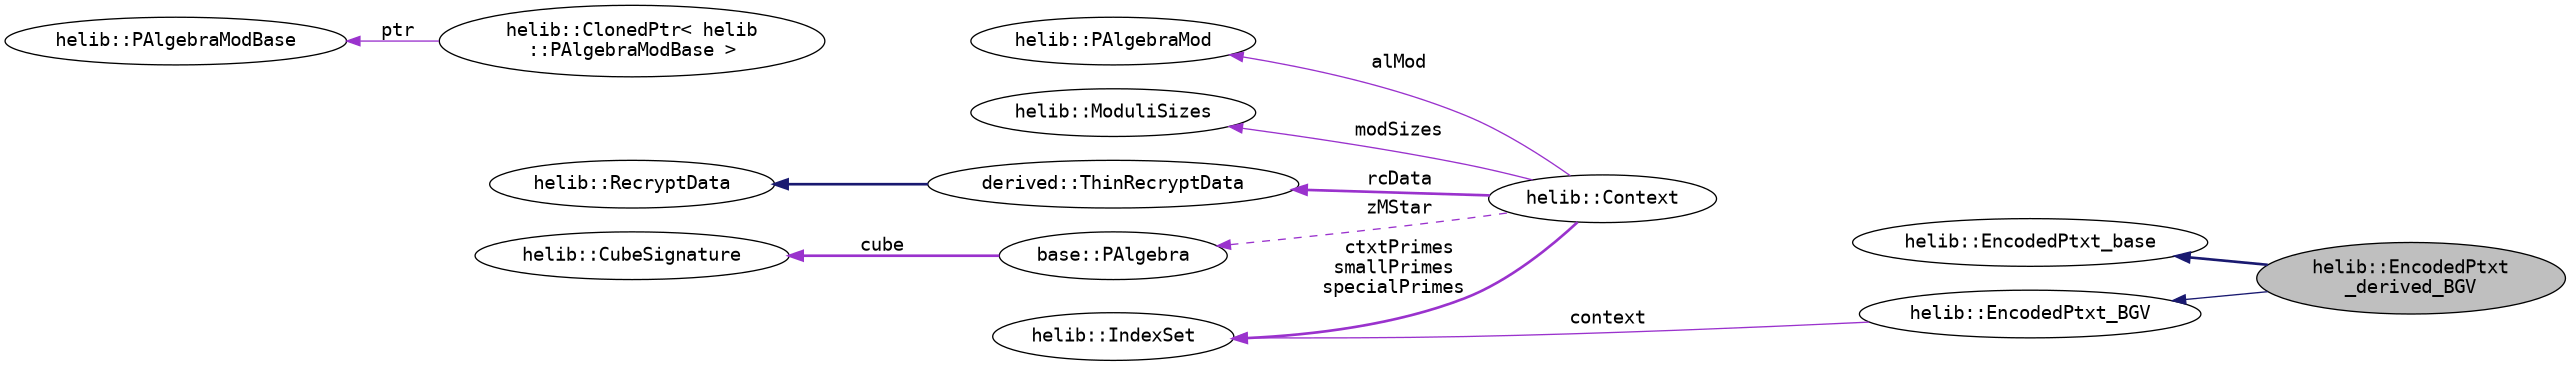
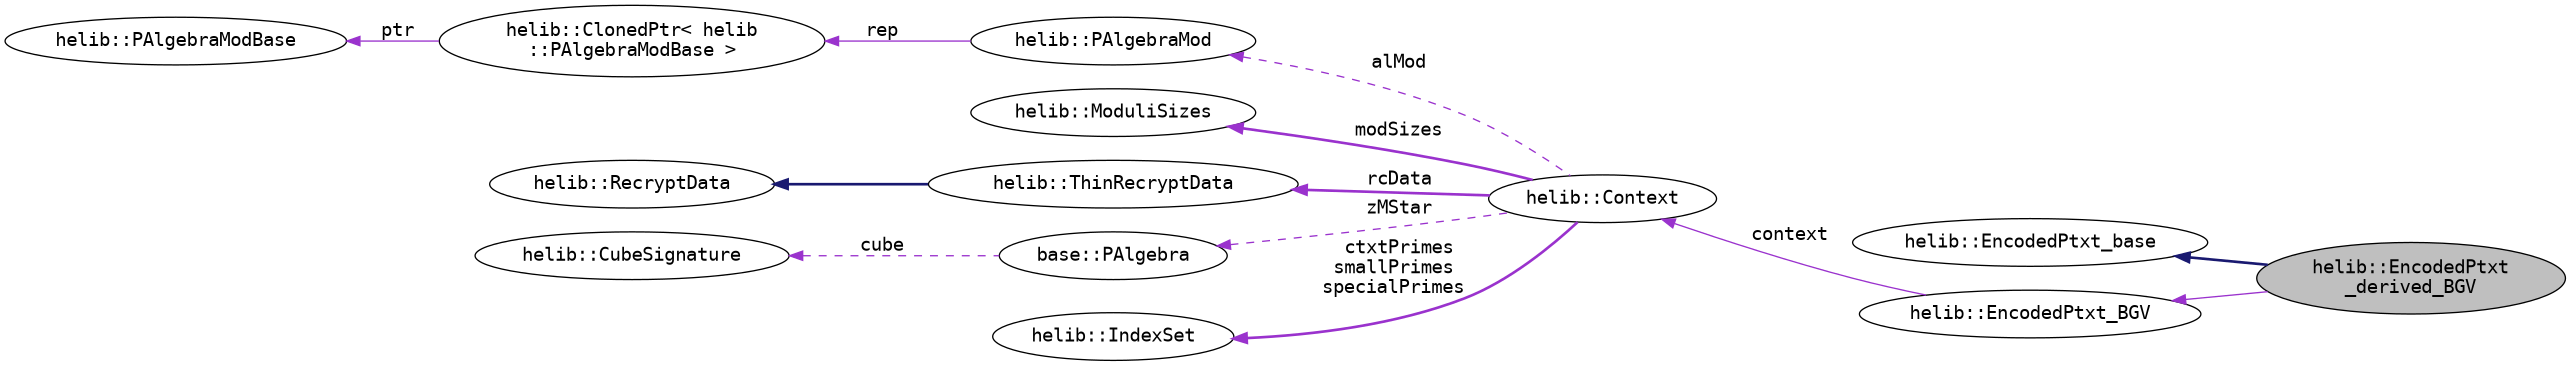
none -> (905, 41)
(1414, 97) -> (1414, 97)
(1388, 150) -> (1388, 150)
(1113, 184) -> (1113, 184)
(901, 256) -> (901, 256)
(2227, 296) -> (2227, 296)
(1558, 334) -> (1799, 263)
